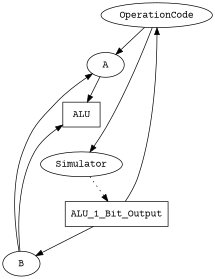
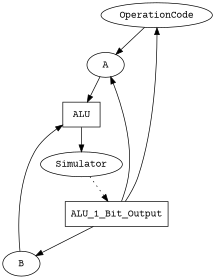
(126, 89) -> (81, 136)
(23, 152) -> (128, 142)
